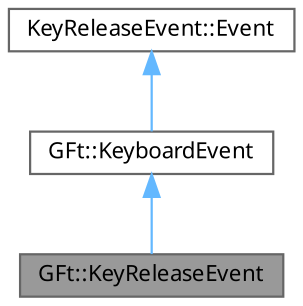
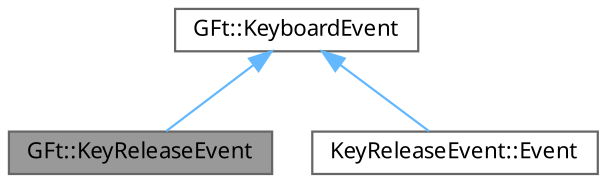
(152, 103) -> (385, 98)
